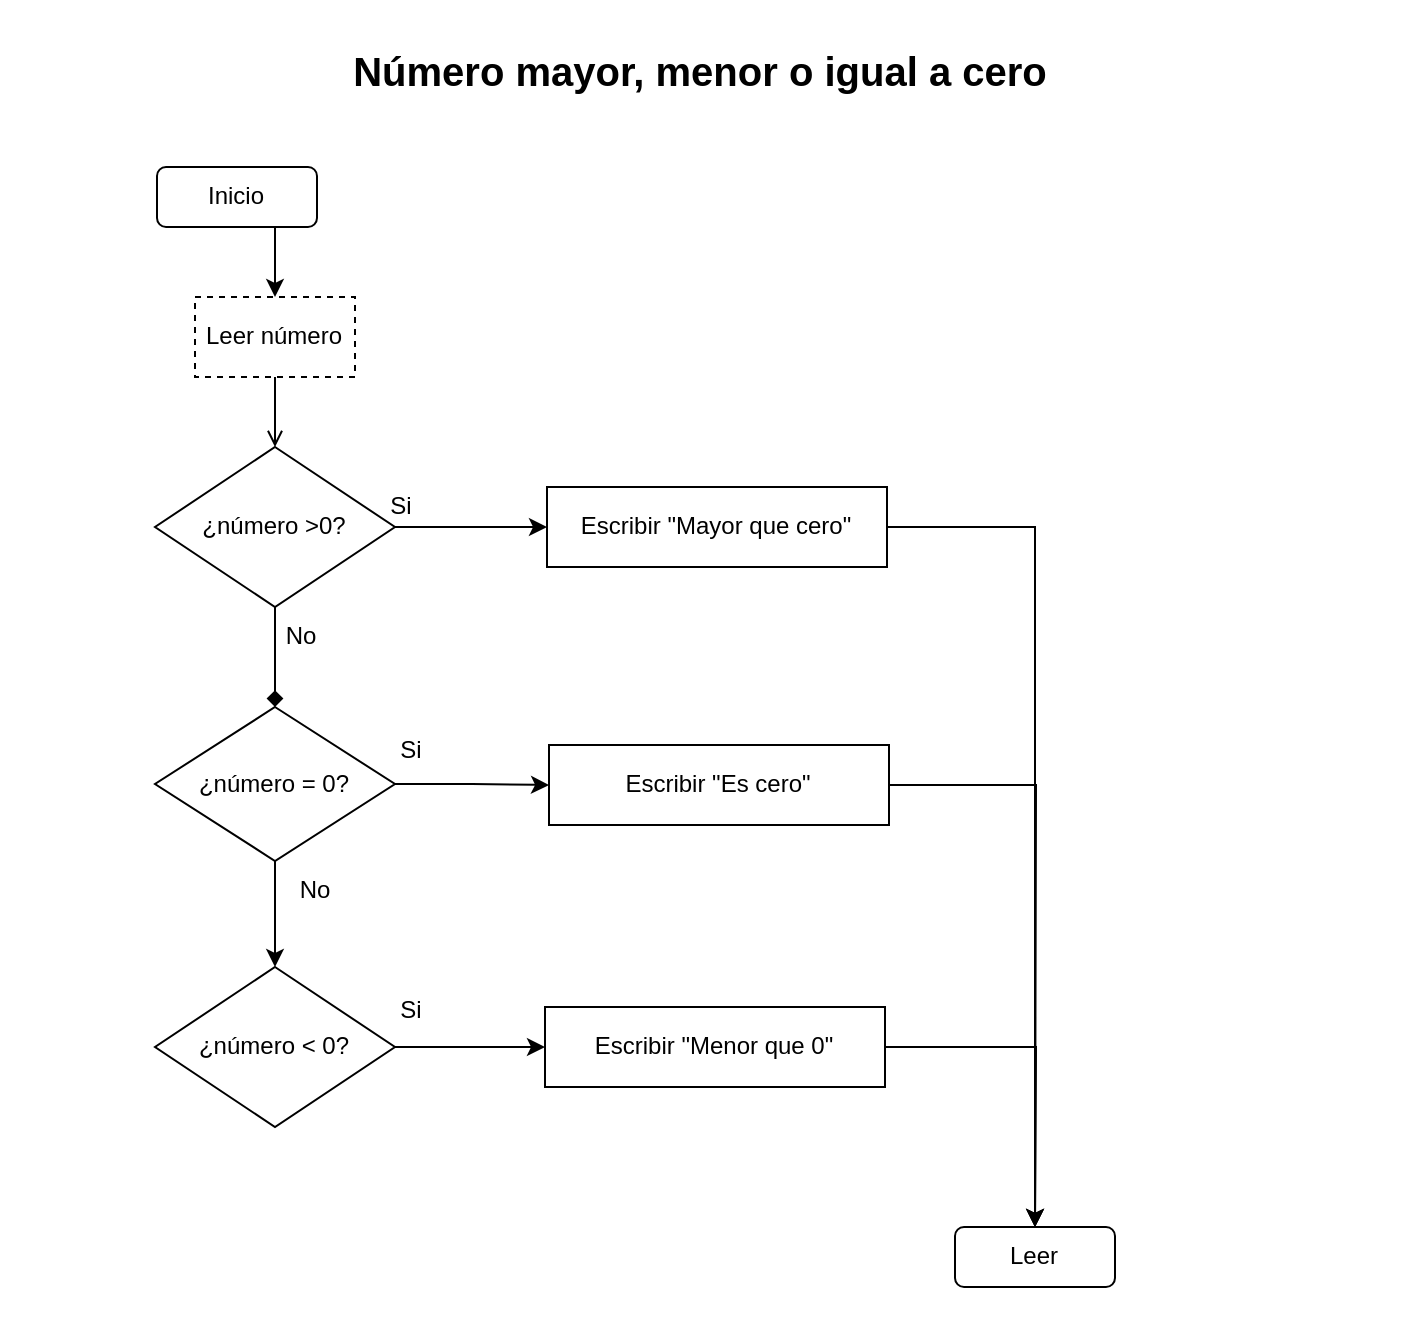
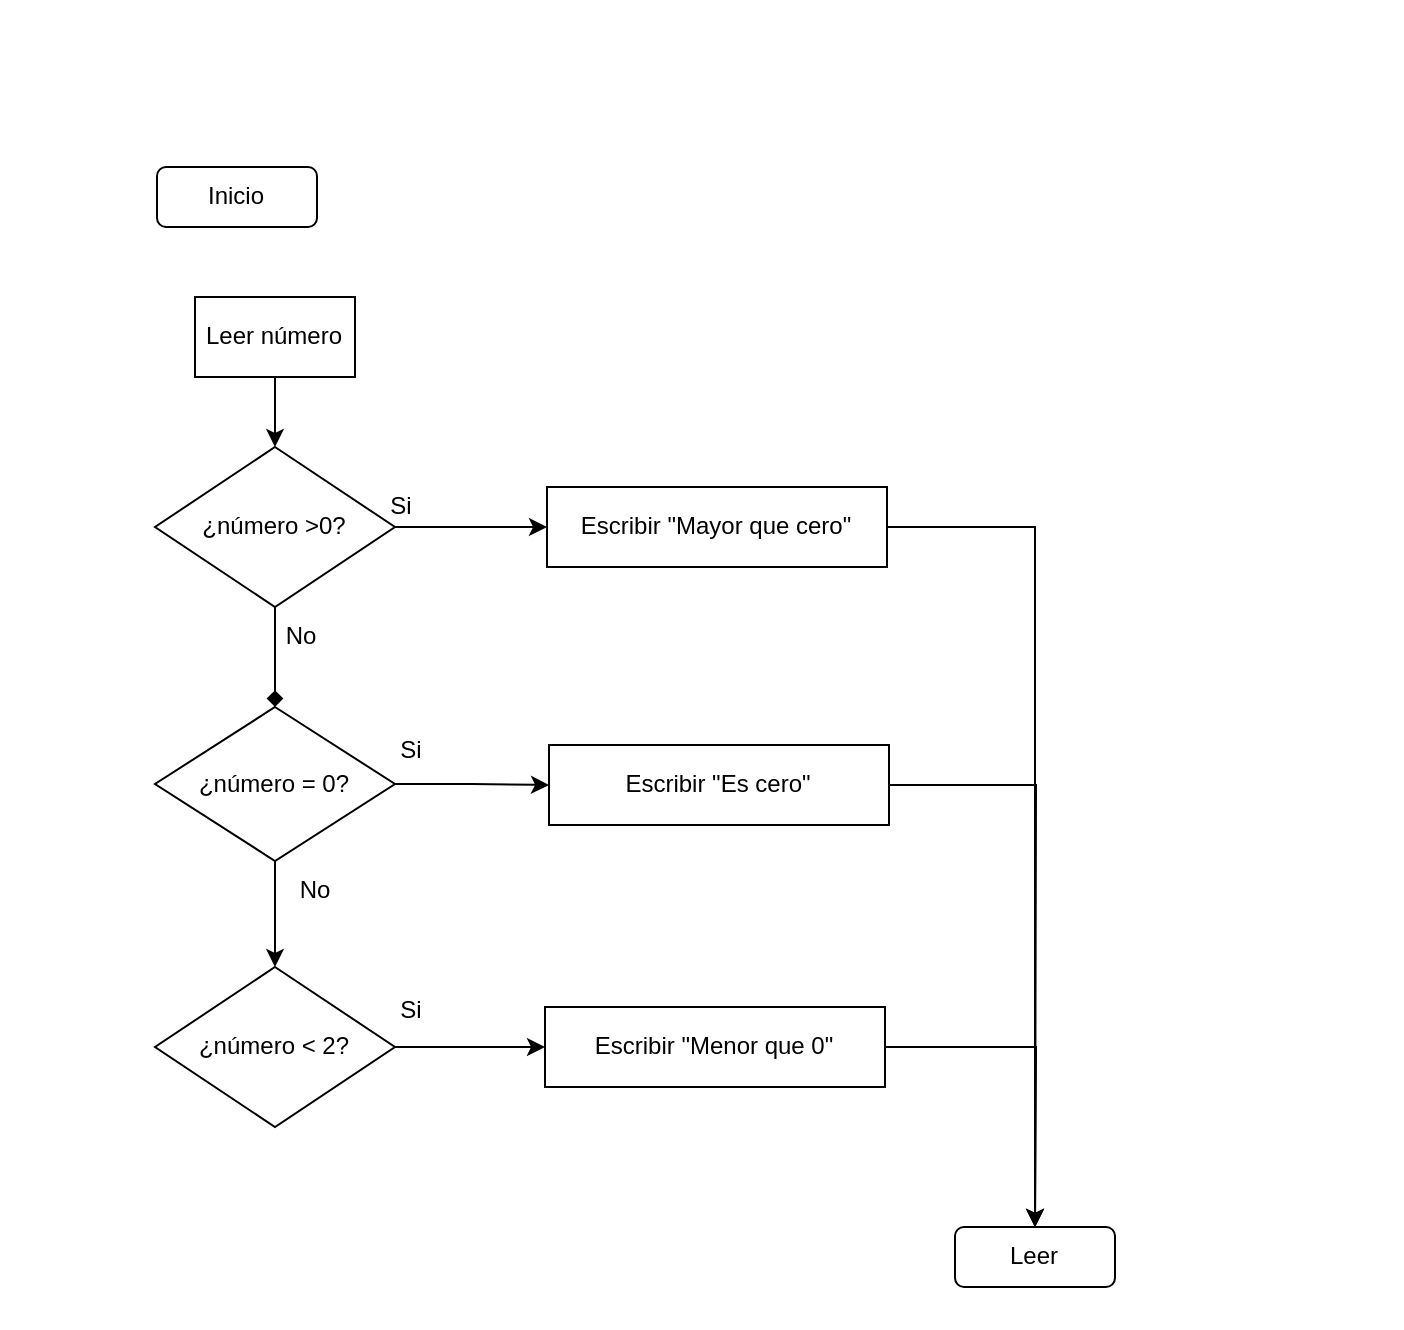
(701, 71) -> none
(275, 254) -> none
(275, 337) -> (275, 337)
(275, 434) -> (275, 432)
(275, 1047) -> (275, 1047)
